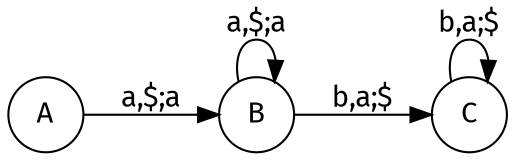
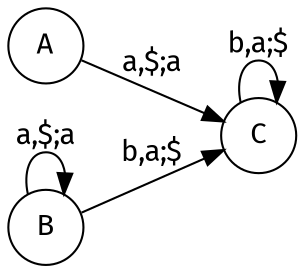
(141, 115) -> (143, 87)
